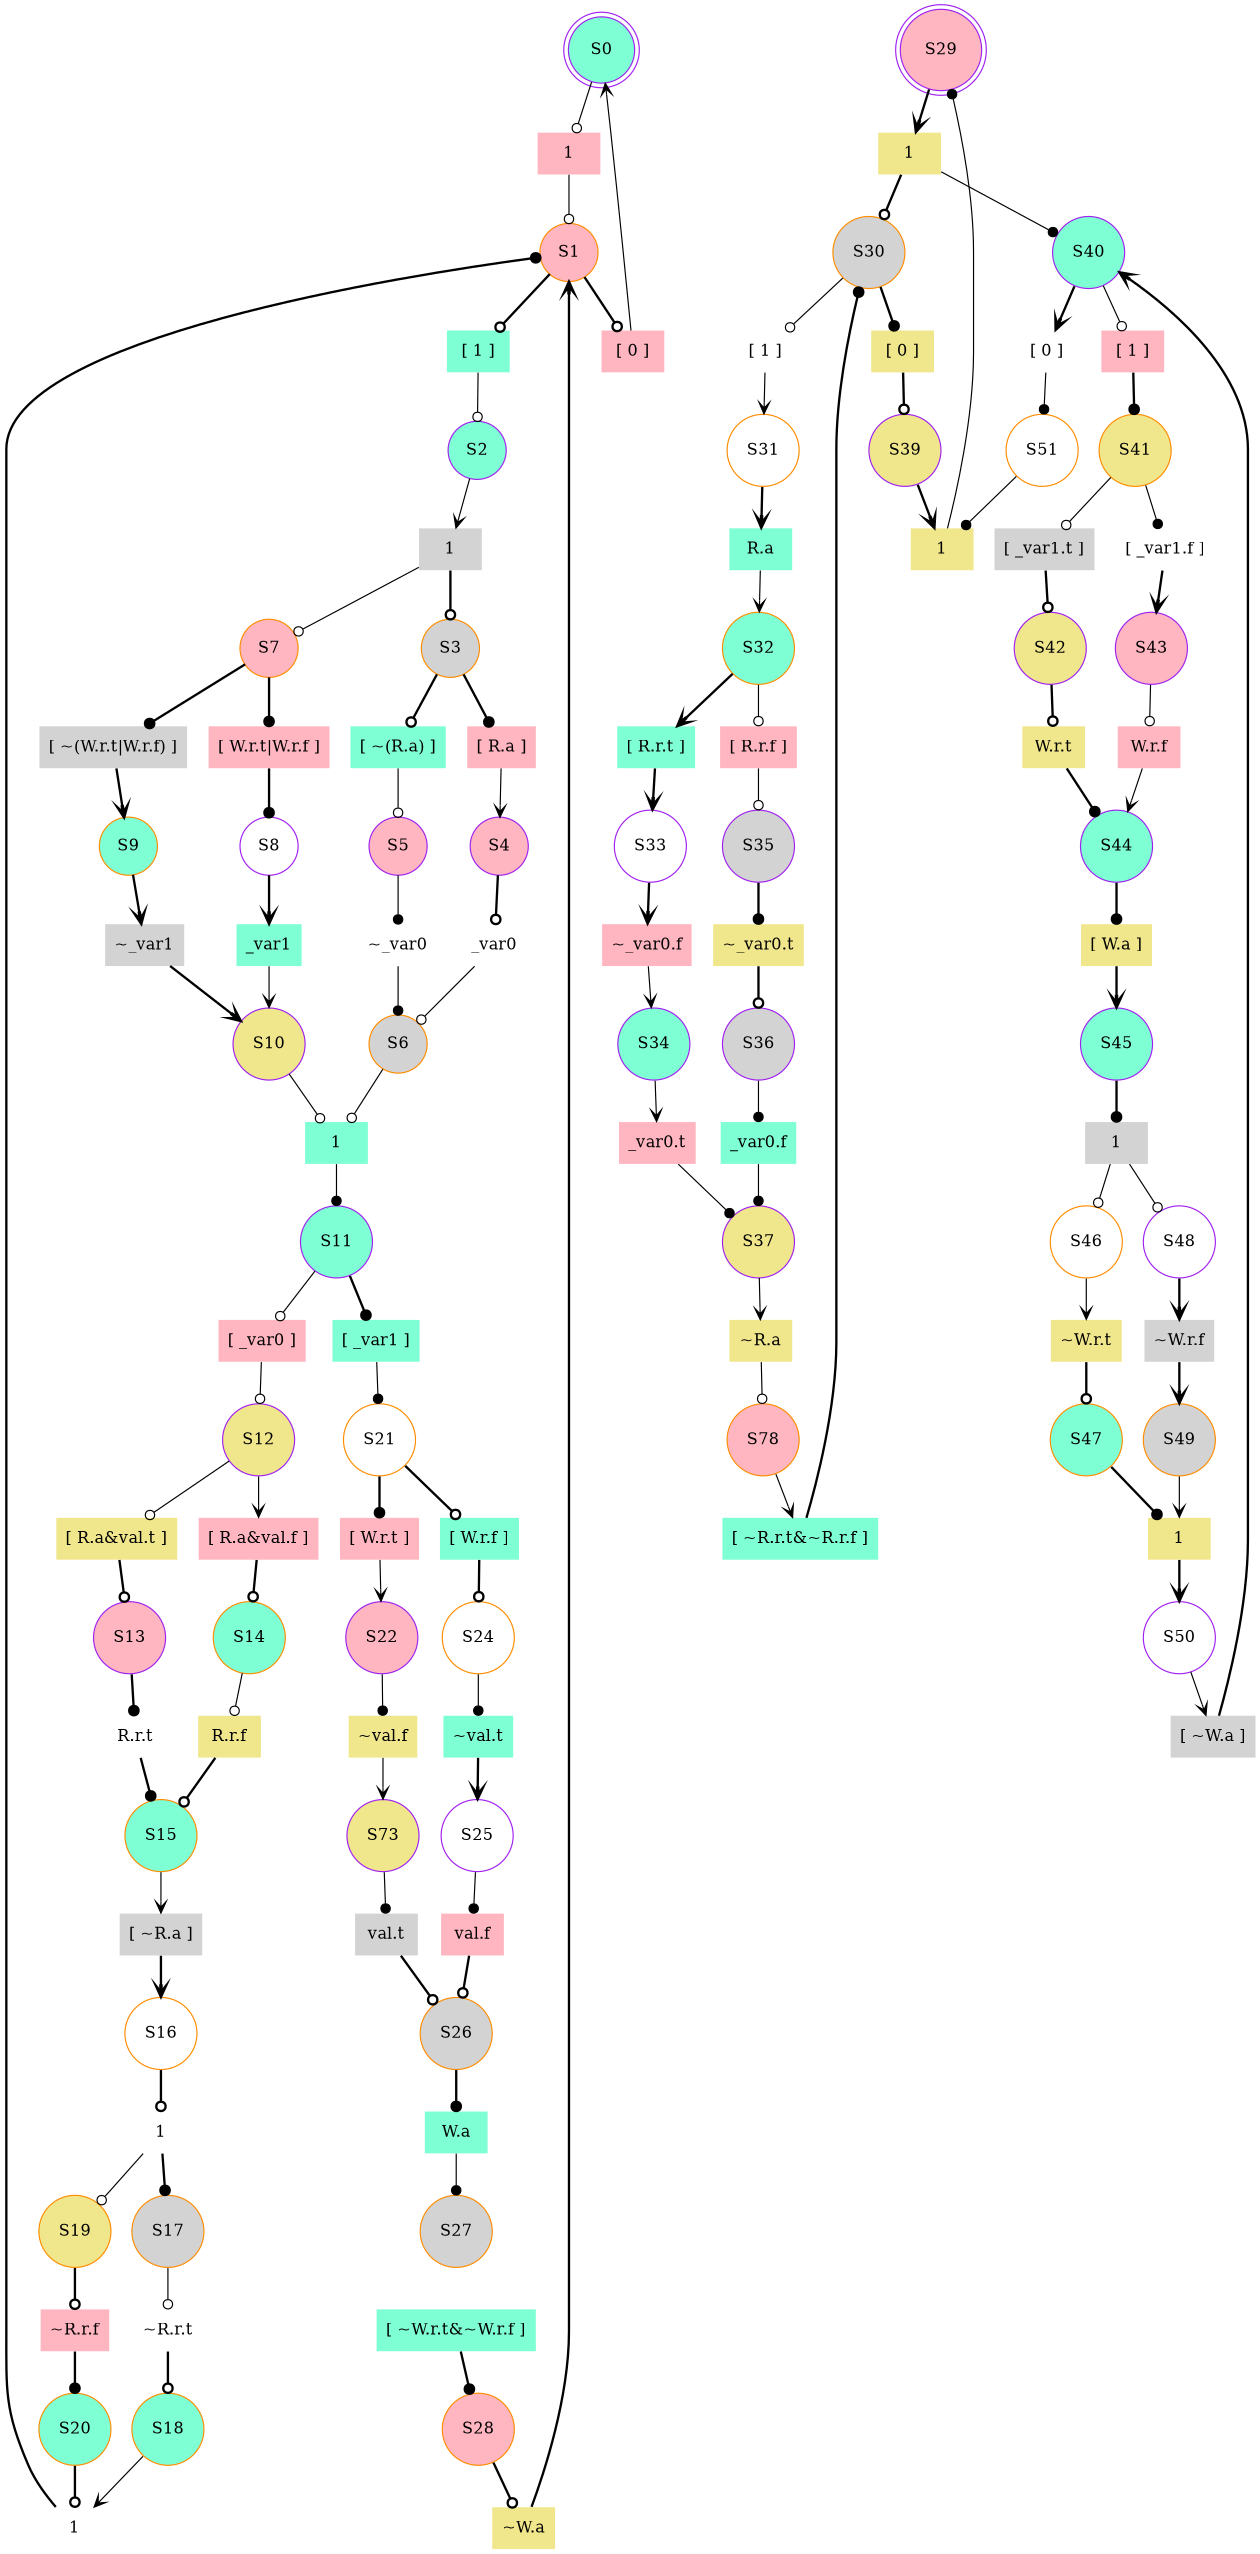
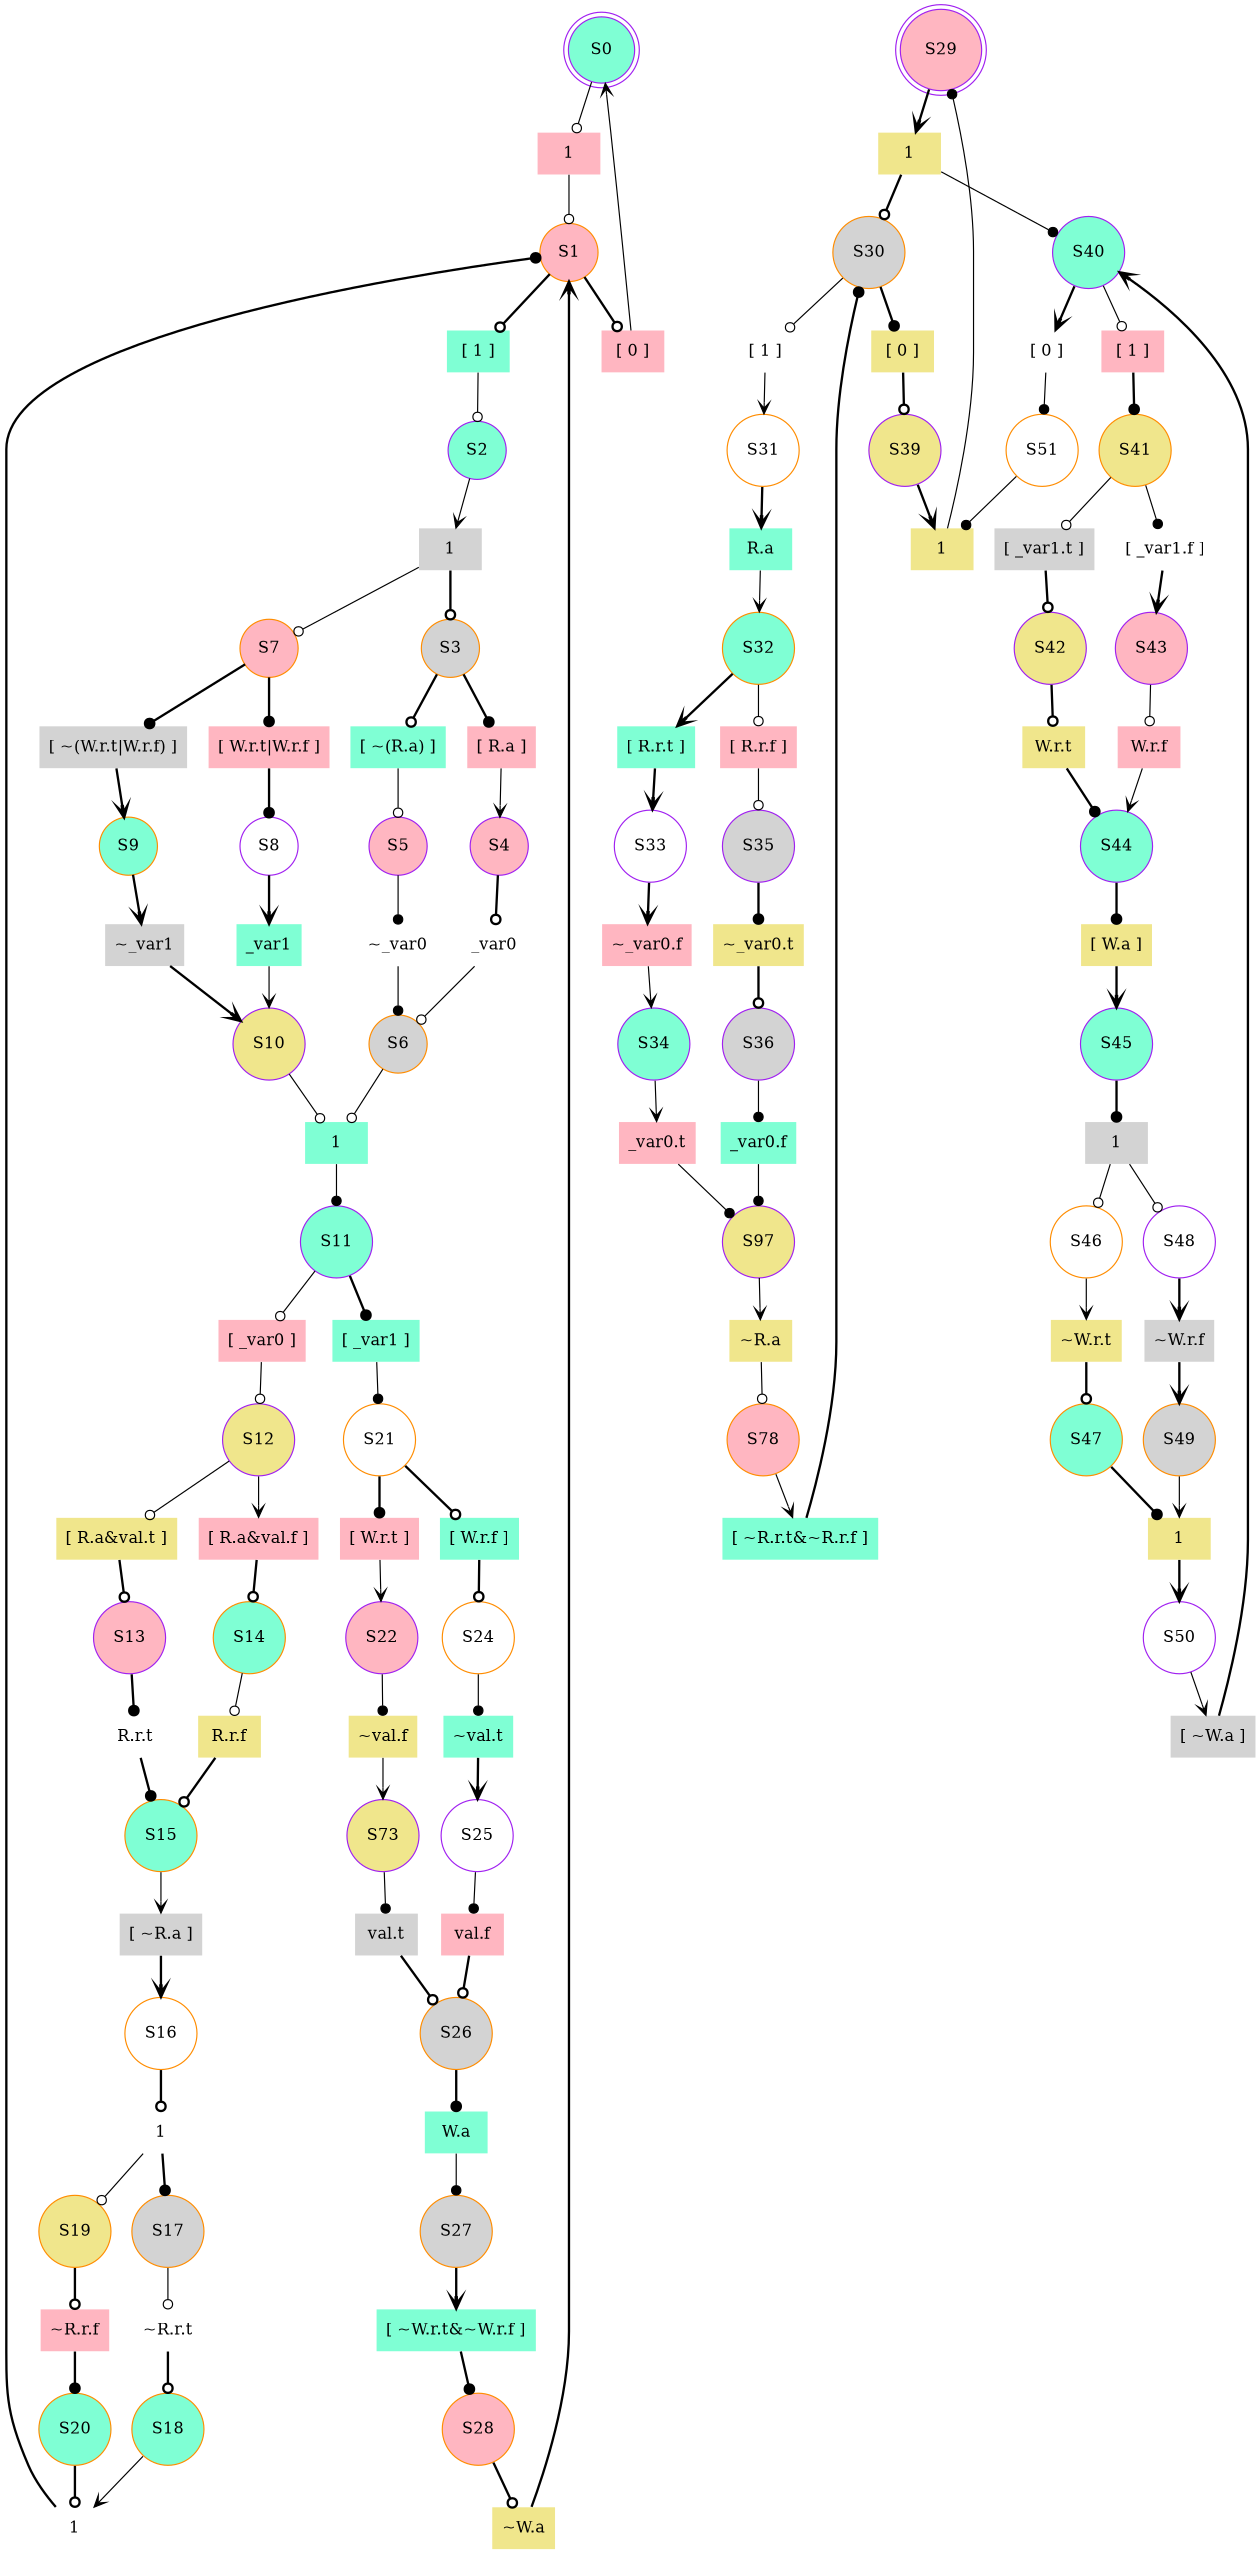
(758, 1242) -> (758, 1242)
none -> (456, 2283)
